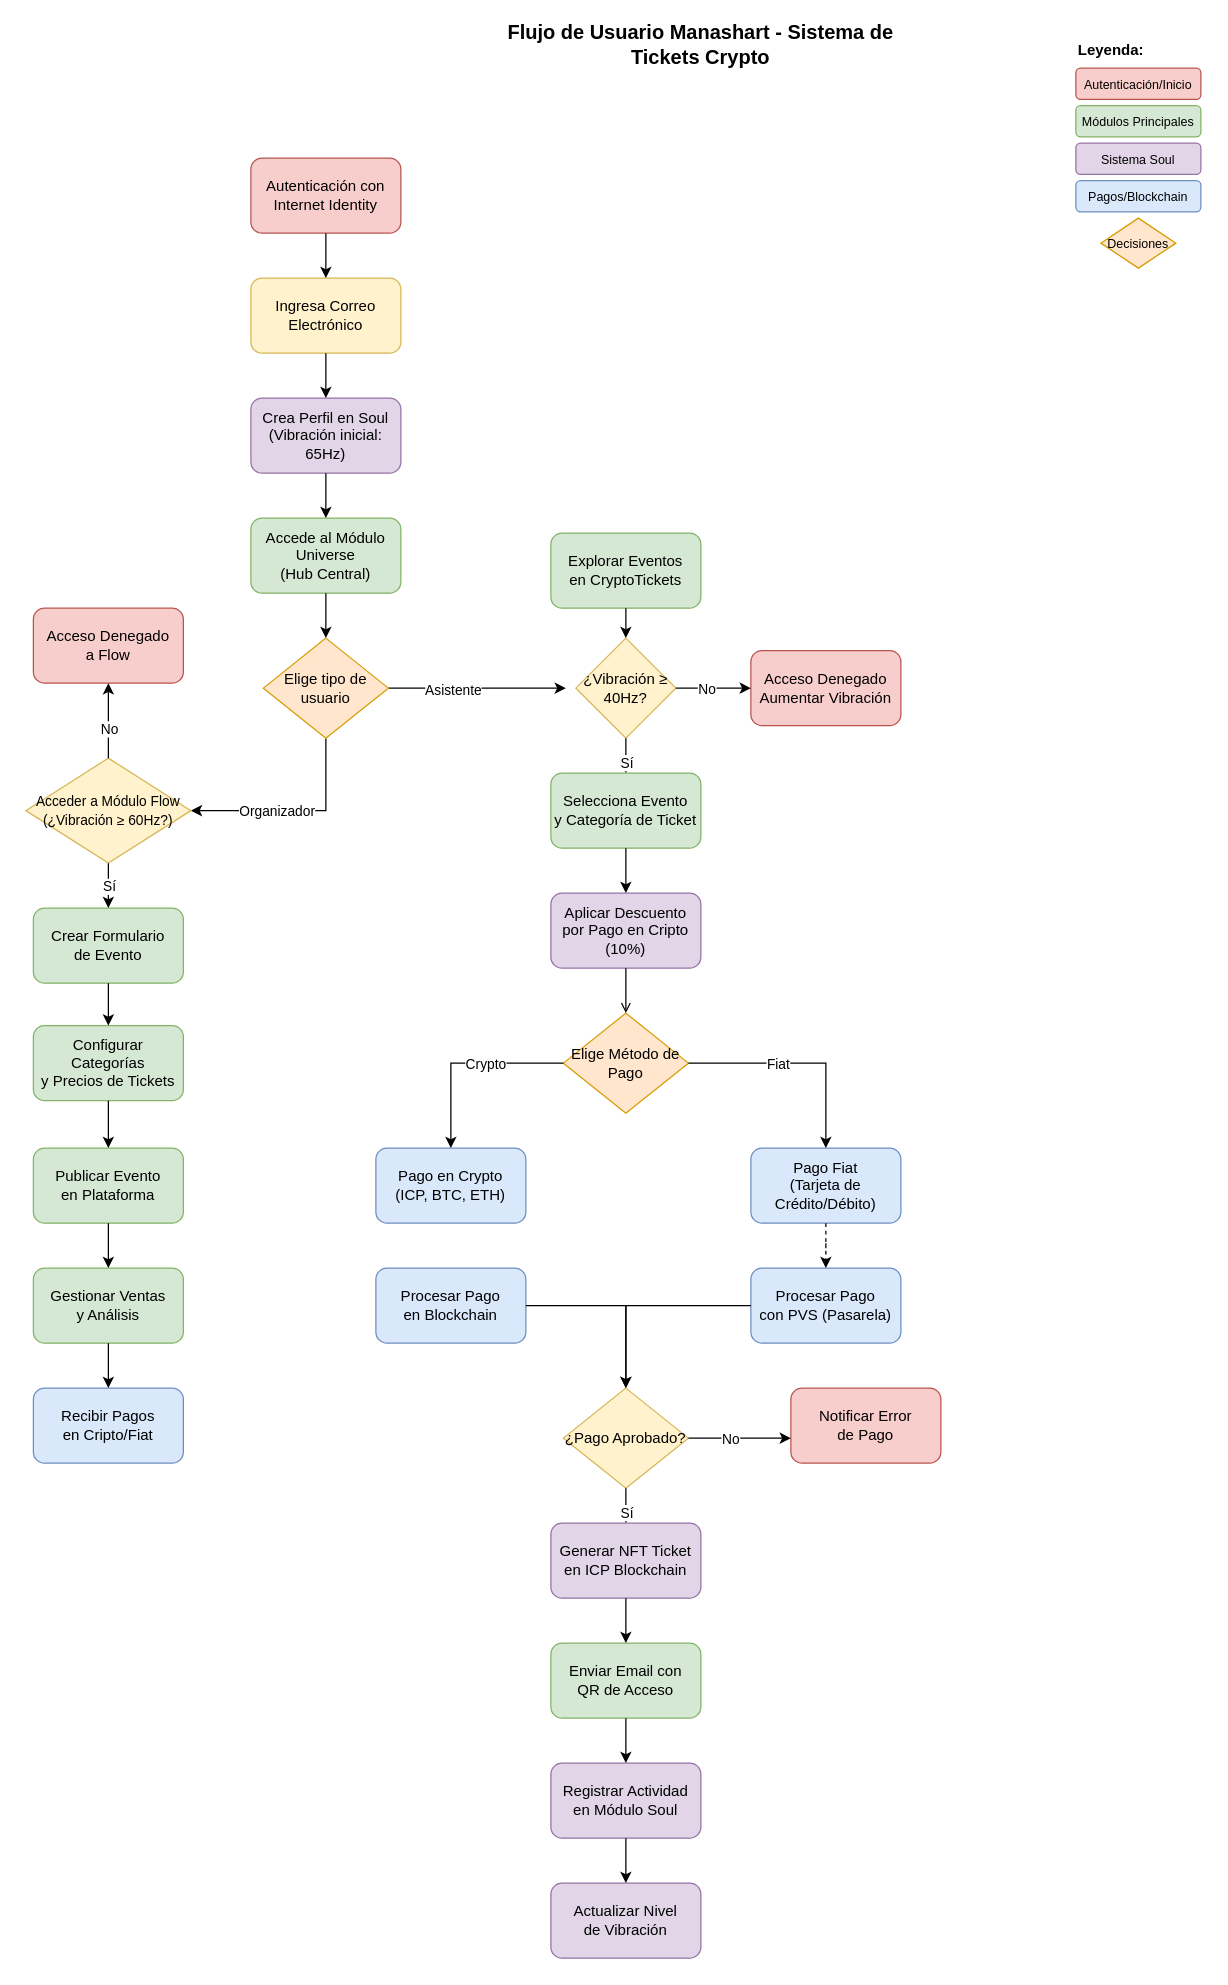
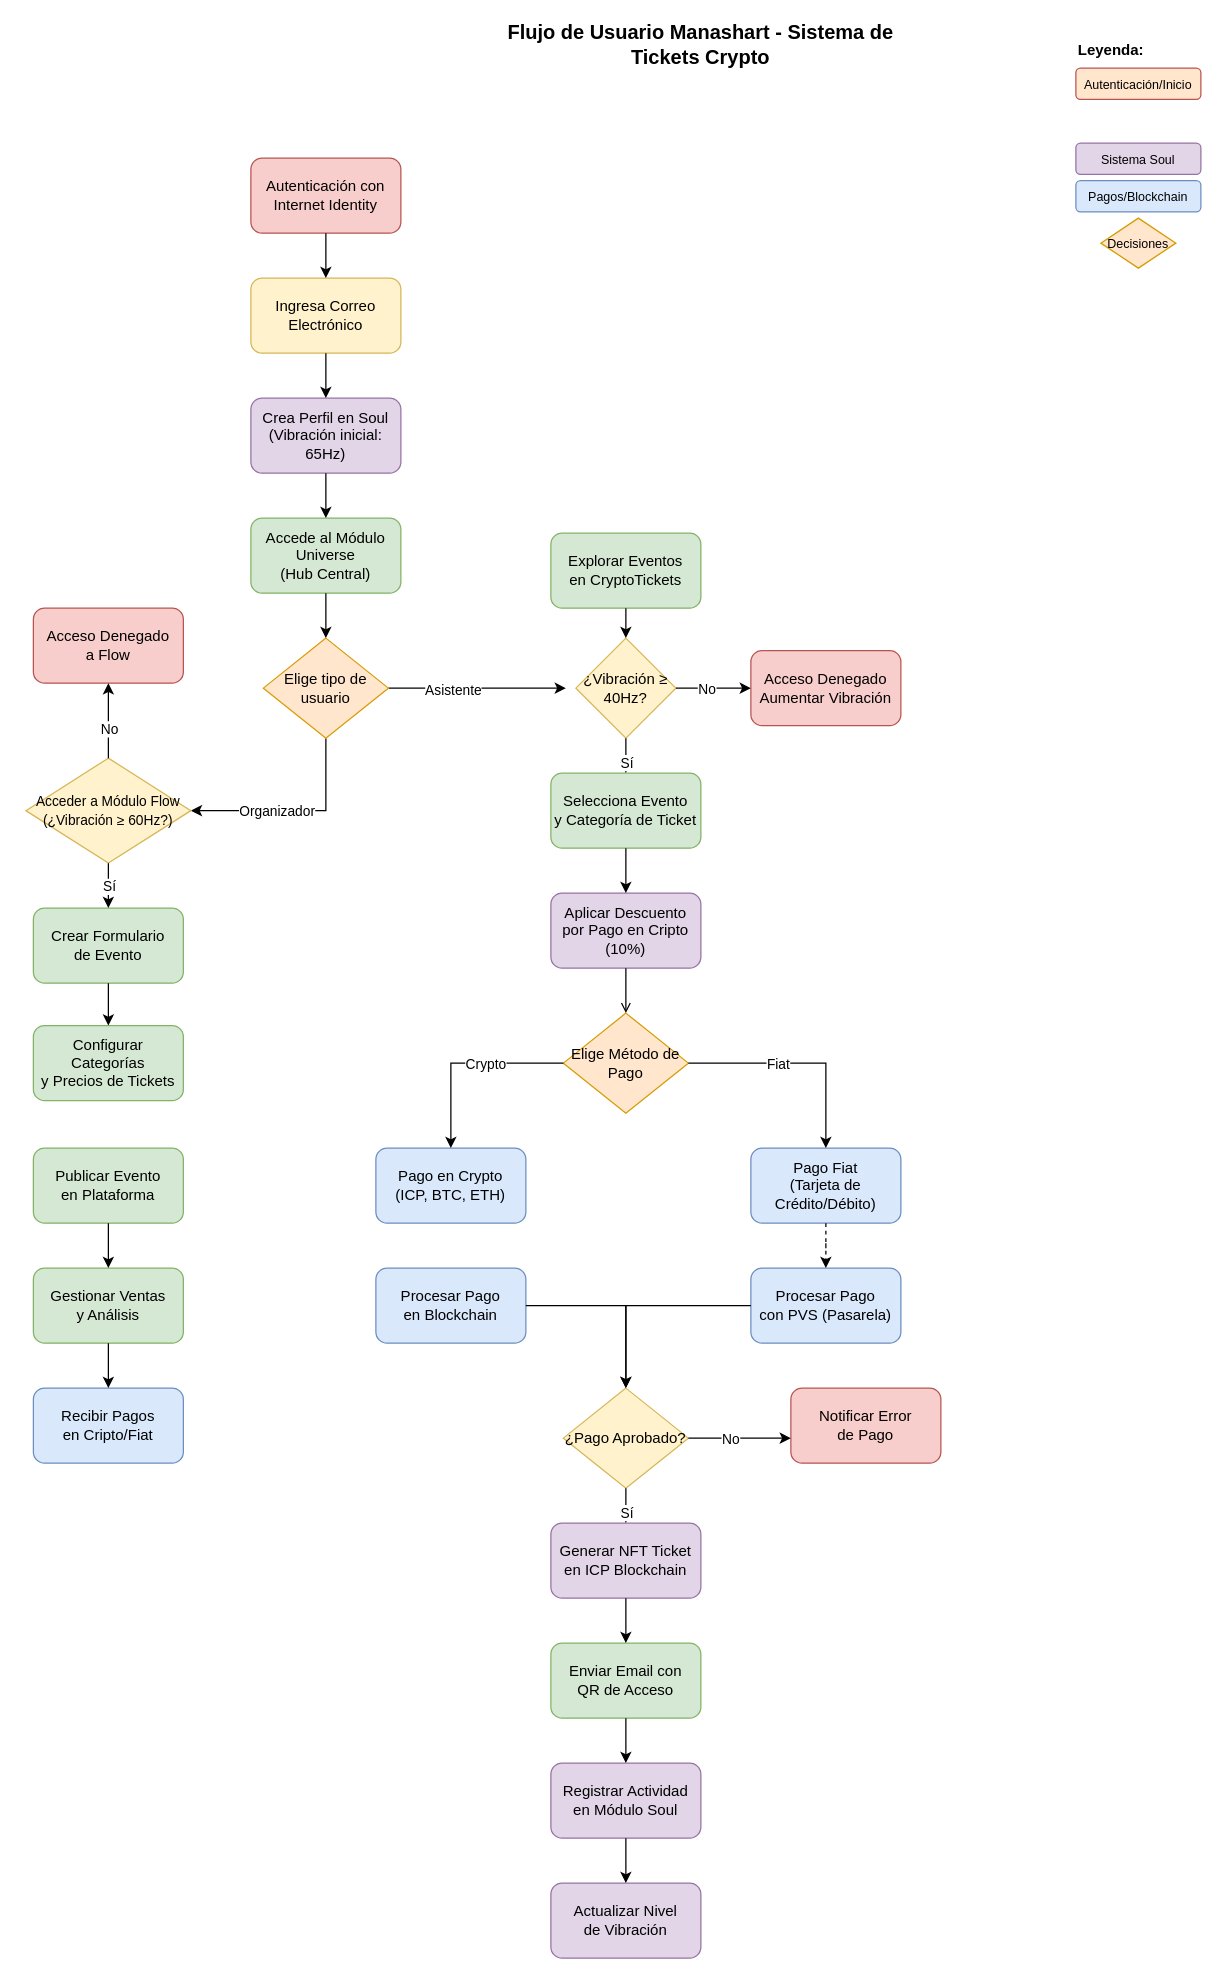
(1138, 84) -> (1138, 84)
(1138, 121) -> none
(108, 1123) -> none
